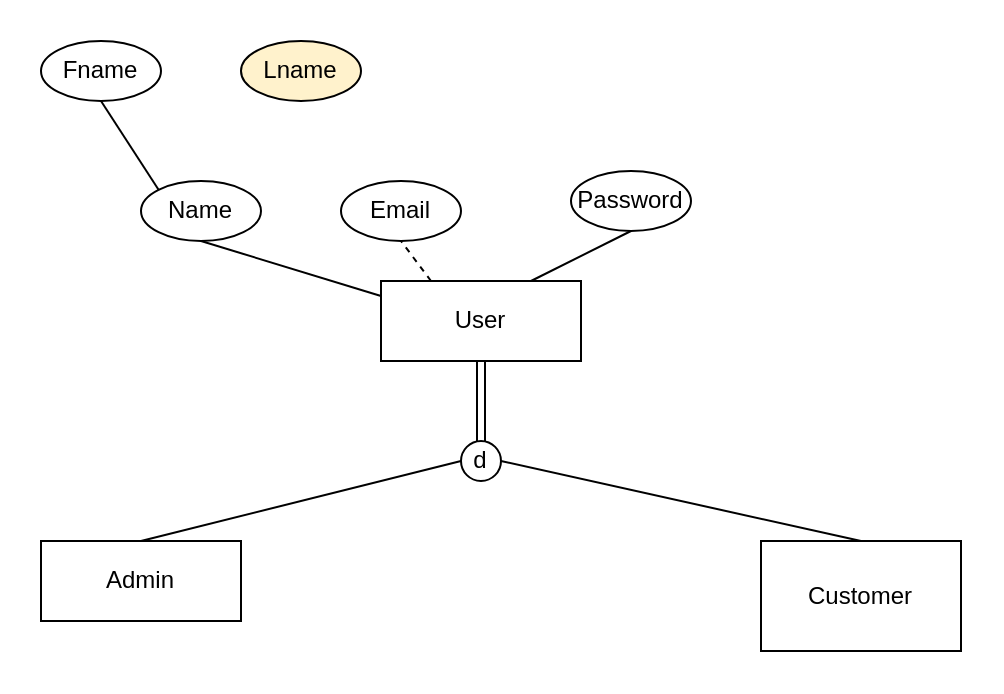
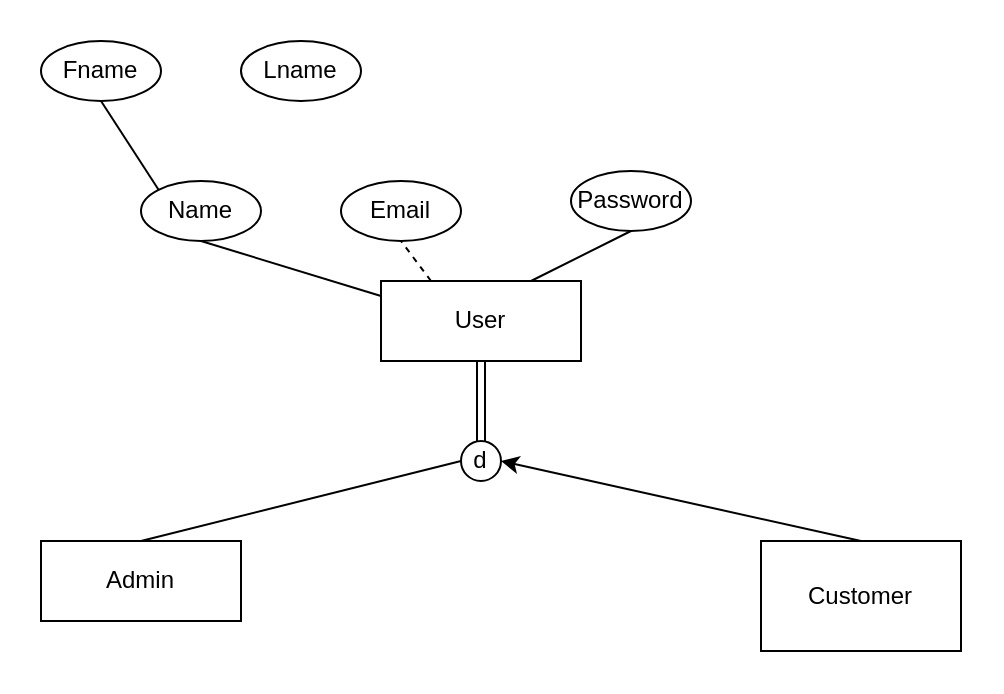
(301, 71) -> (301, 71)
(510, 463) -> (515, 464)
